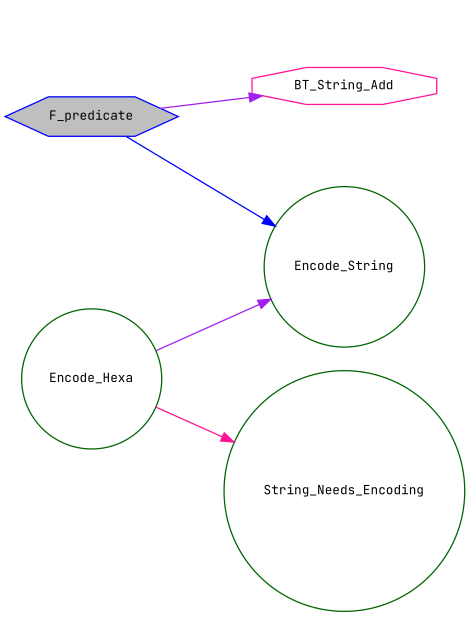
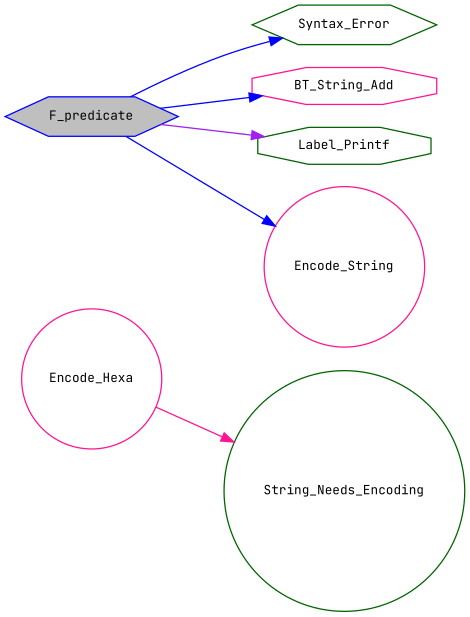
none -> (344, 25)
(205, 103) -> (205, 103)
none -> (344, 146)
(344, 267) -> (344, 267)
(208, 328) -> none
(92, 379) -> (92, 379)
